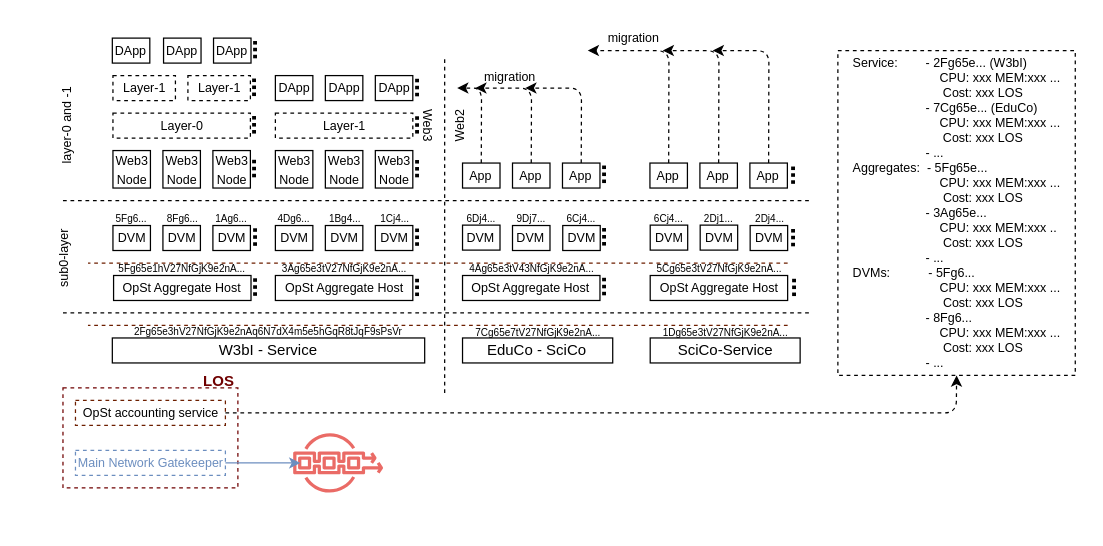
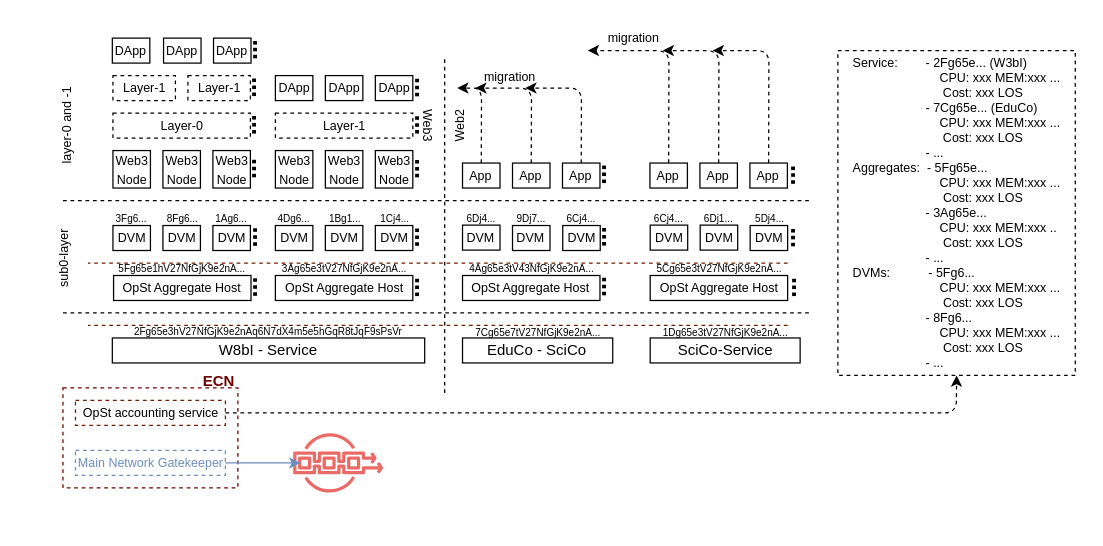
(131, 218) -> (131, 218)
(345, 218) -> (345, 218)
(719, 218) -> (719, 218)
(770, 218) -> (770, 218)
(268, 351) -> (268, 351)
(219, 382) -> (219, 382)
